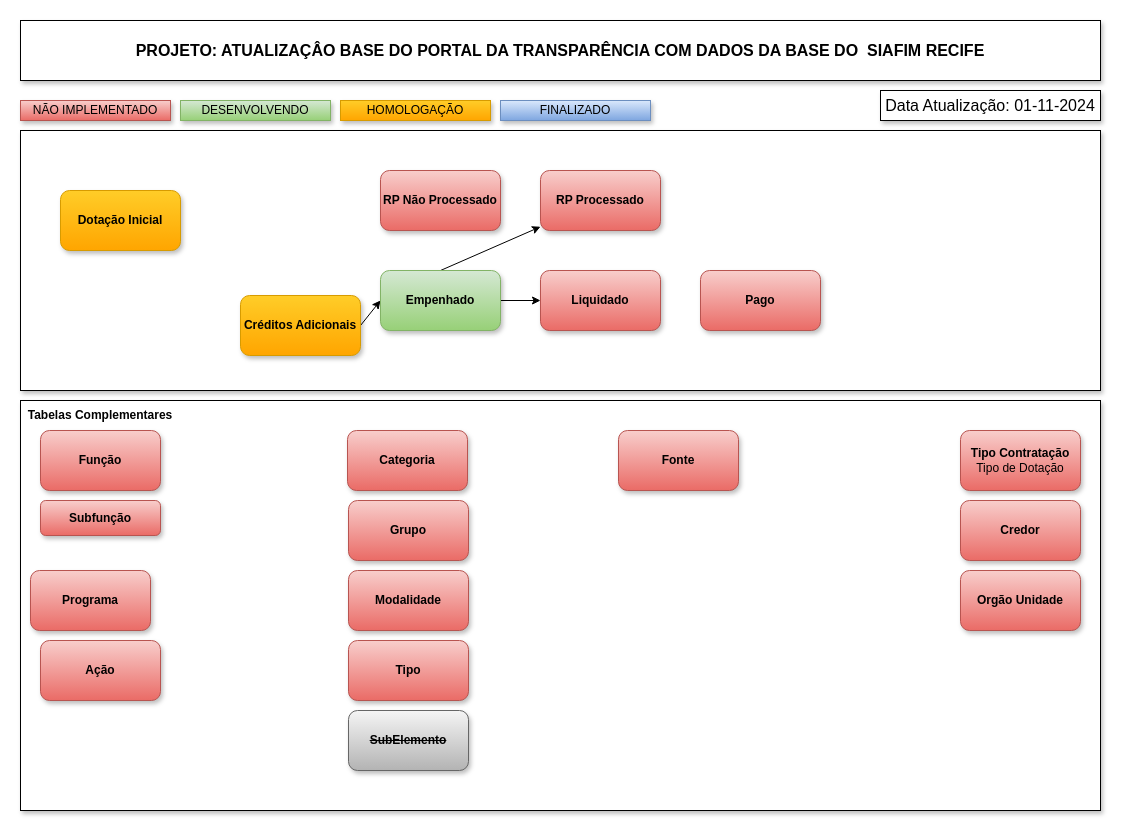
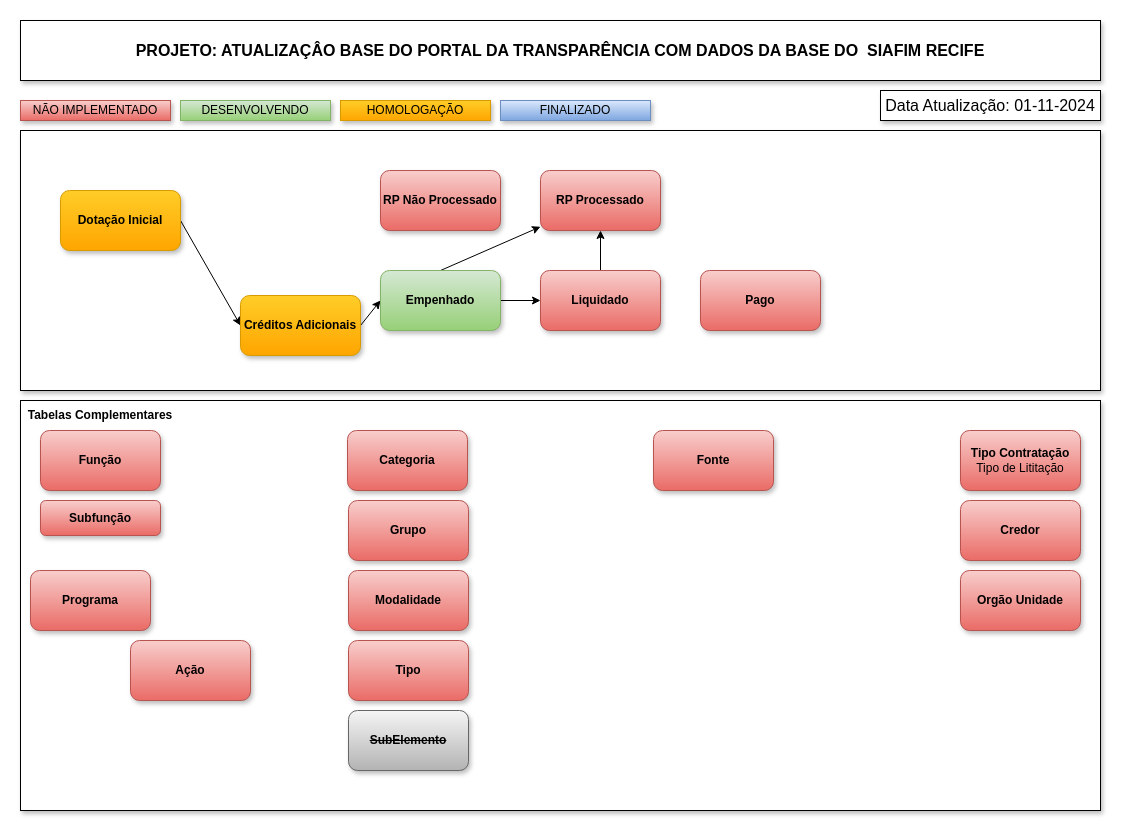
none -> (601, 254)
none -> (209, 270)
(679, 461) -> (714, 461)
(1021, 461) -> (1021, 461)
(101, 671) -> (191, 671)
